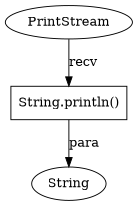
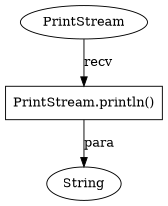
(69, 103) -> (84, 103)
